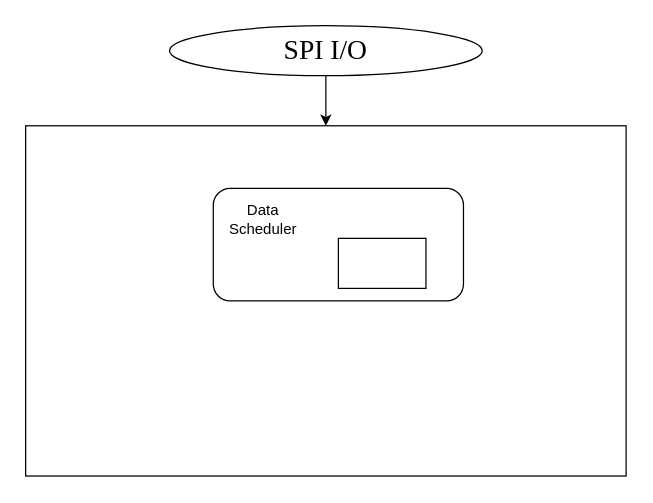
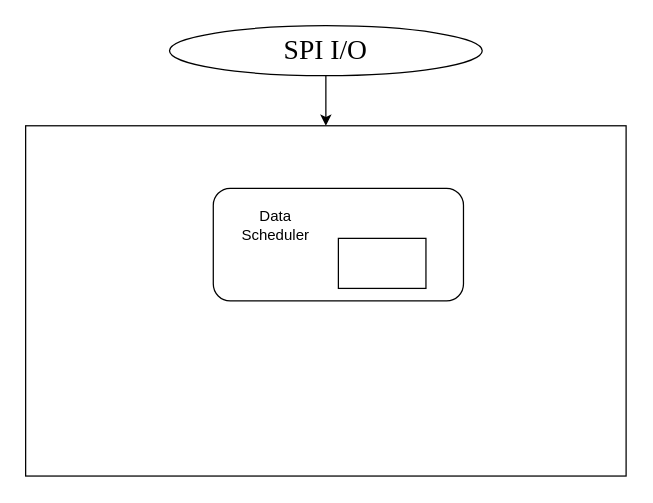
(263, 219) -> (276, 226)
